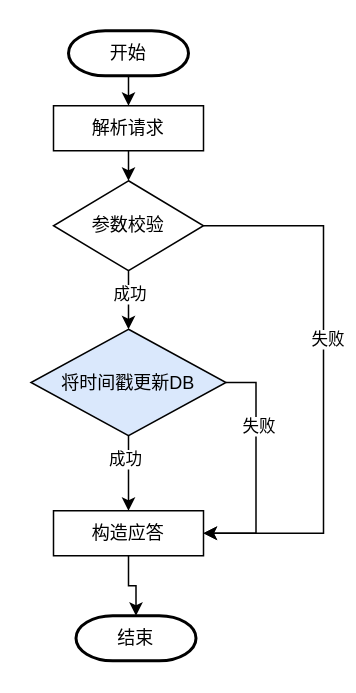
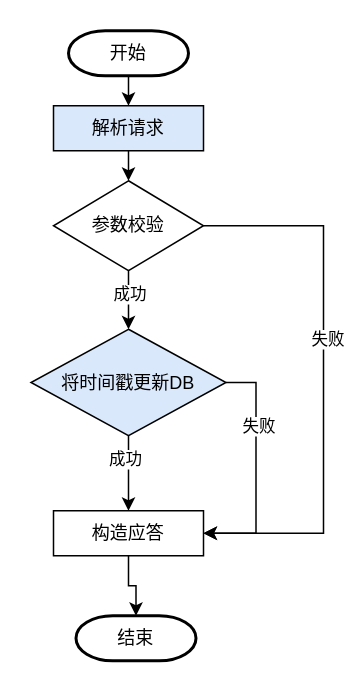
(128, 128) -> (128, 128)
